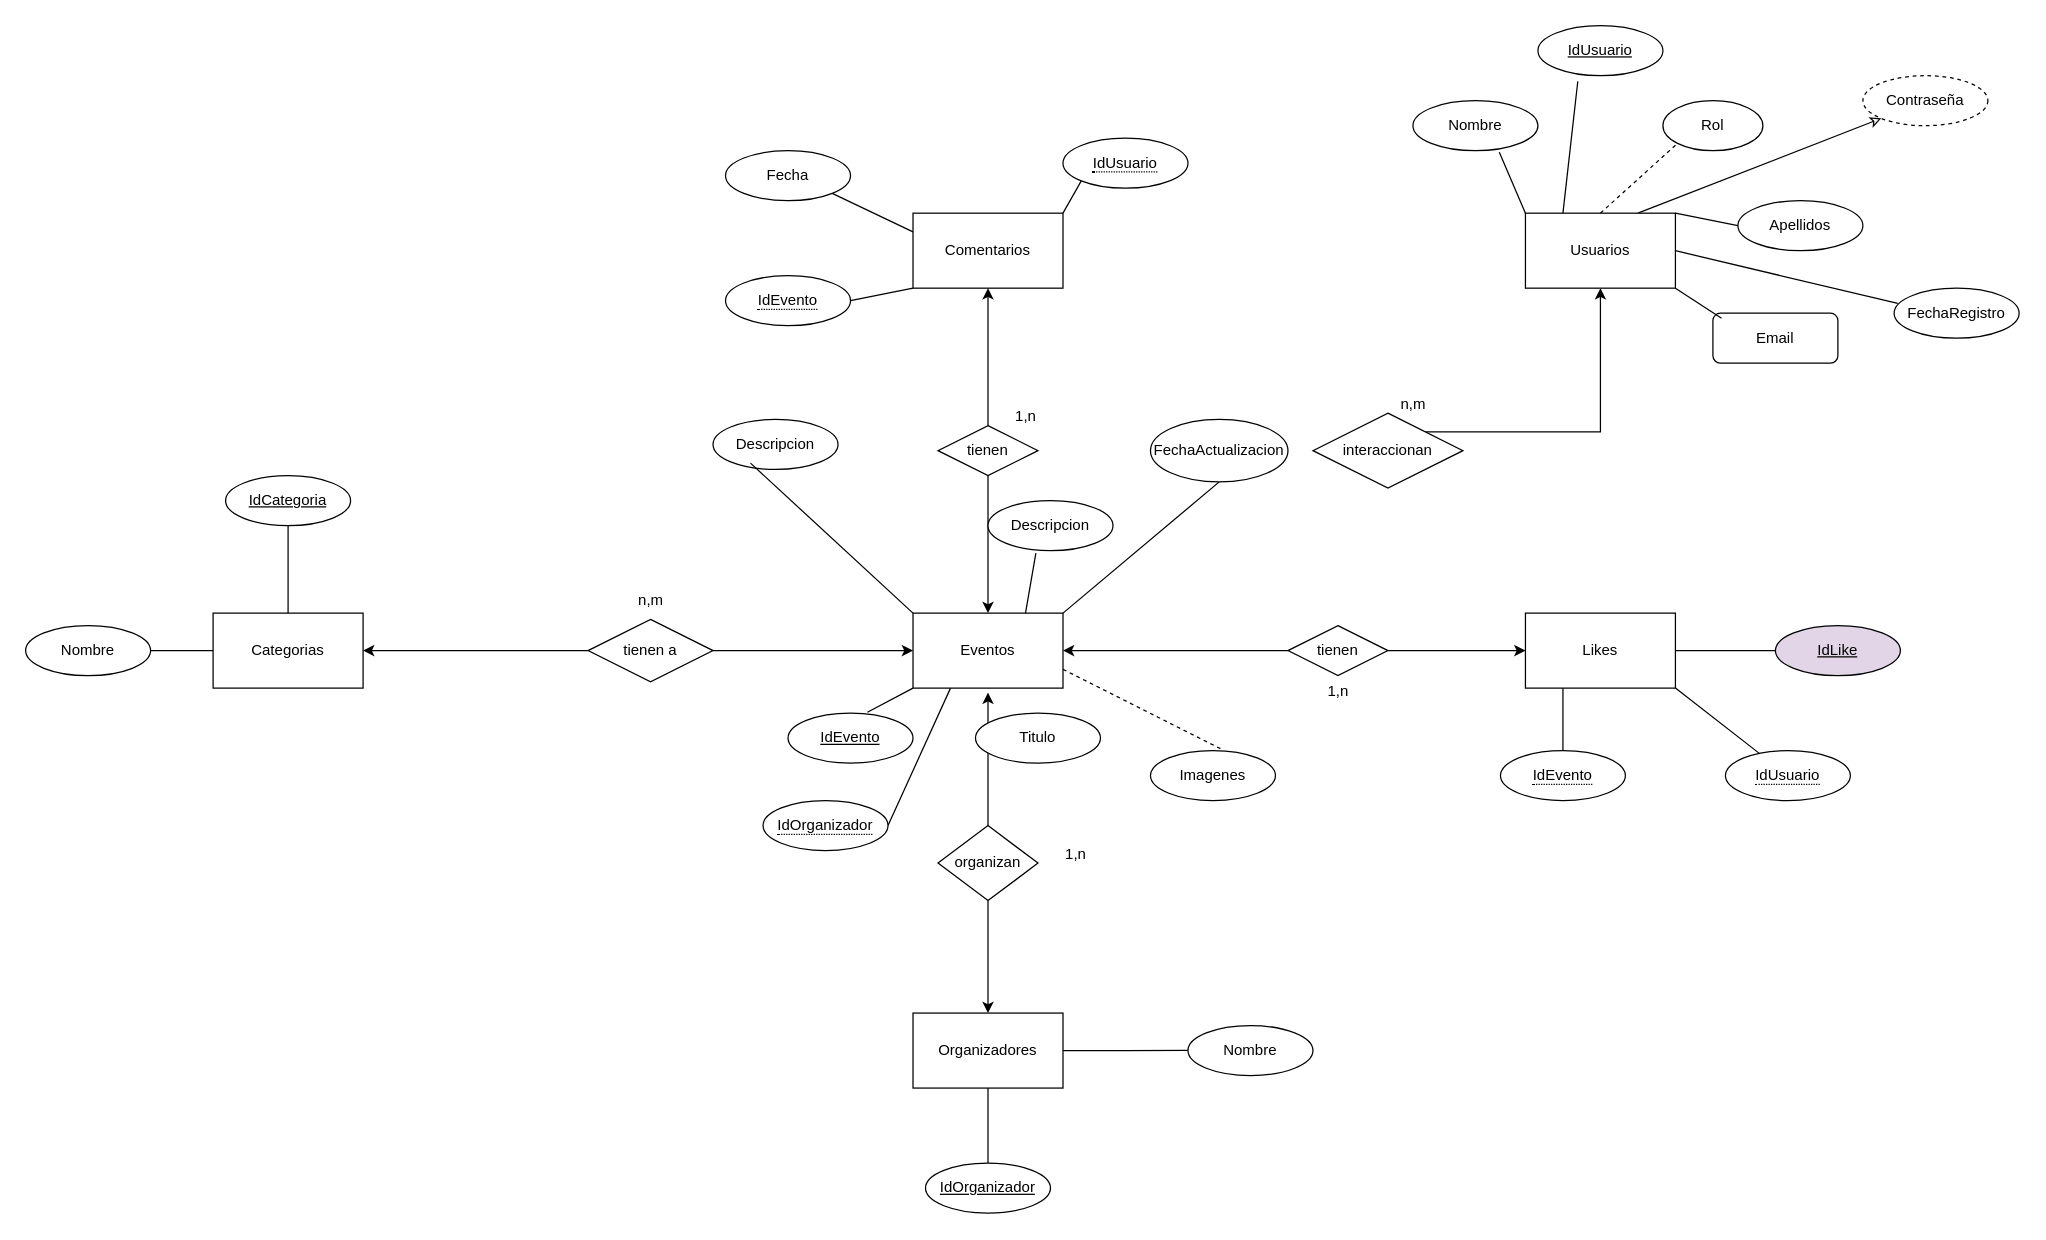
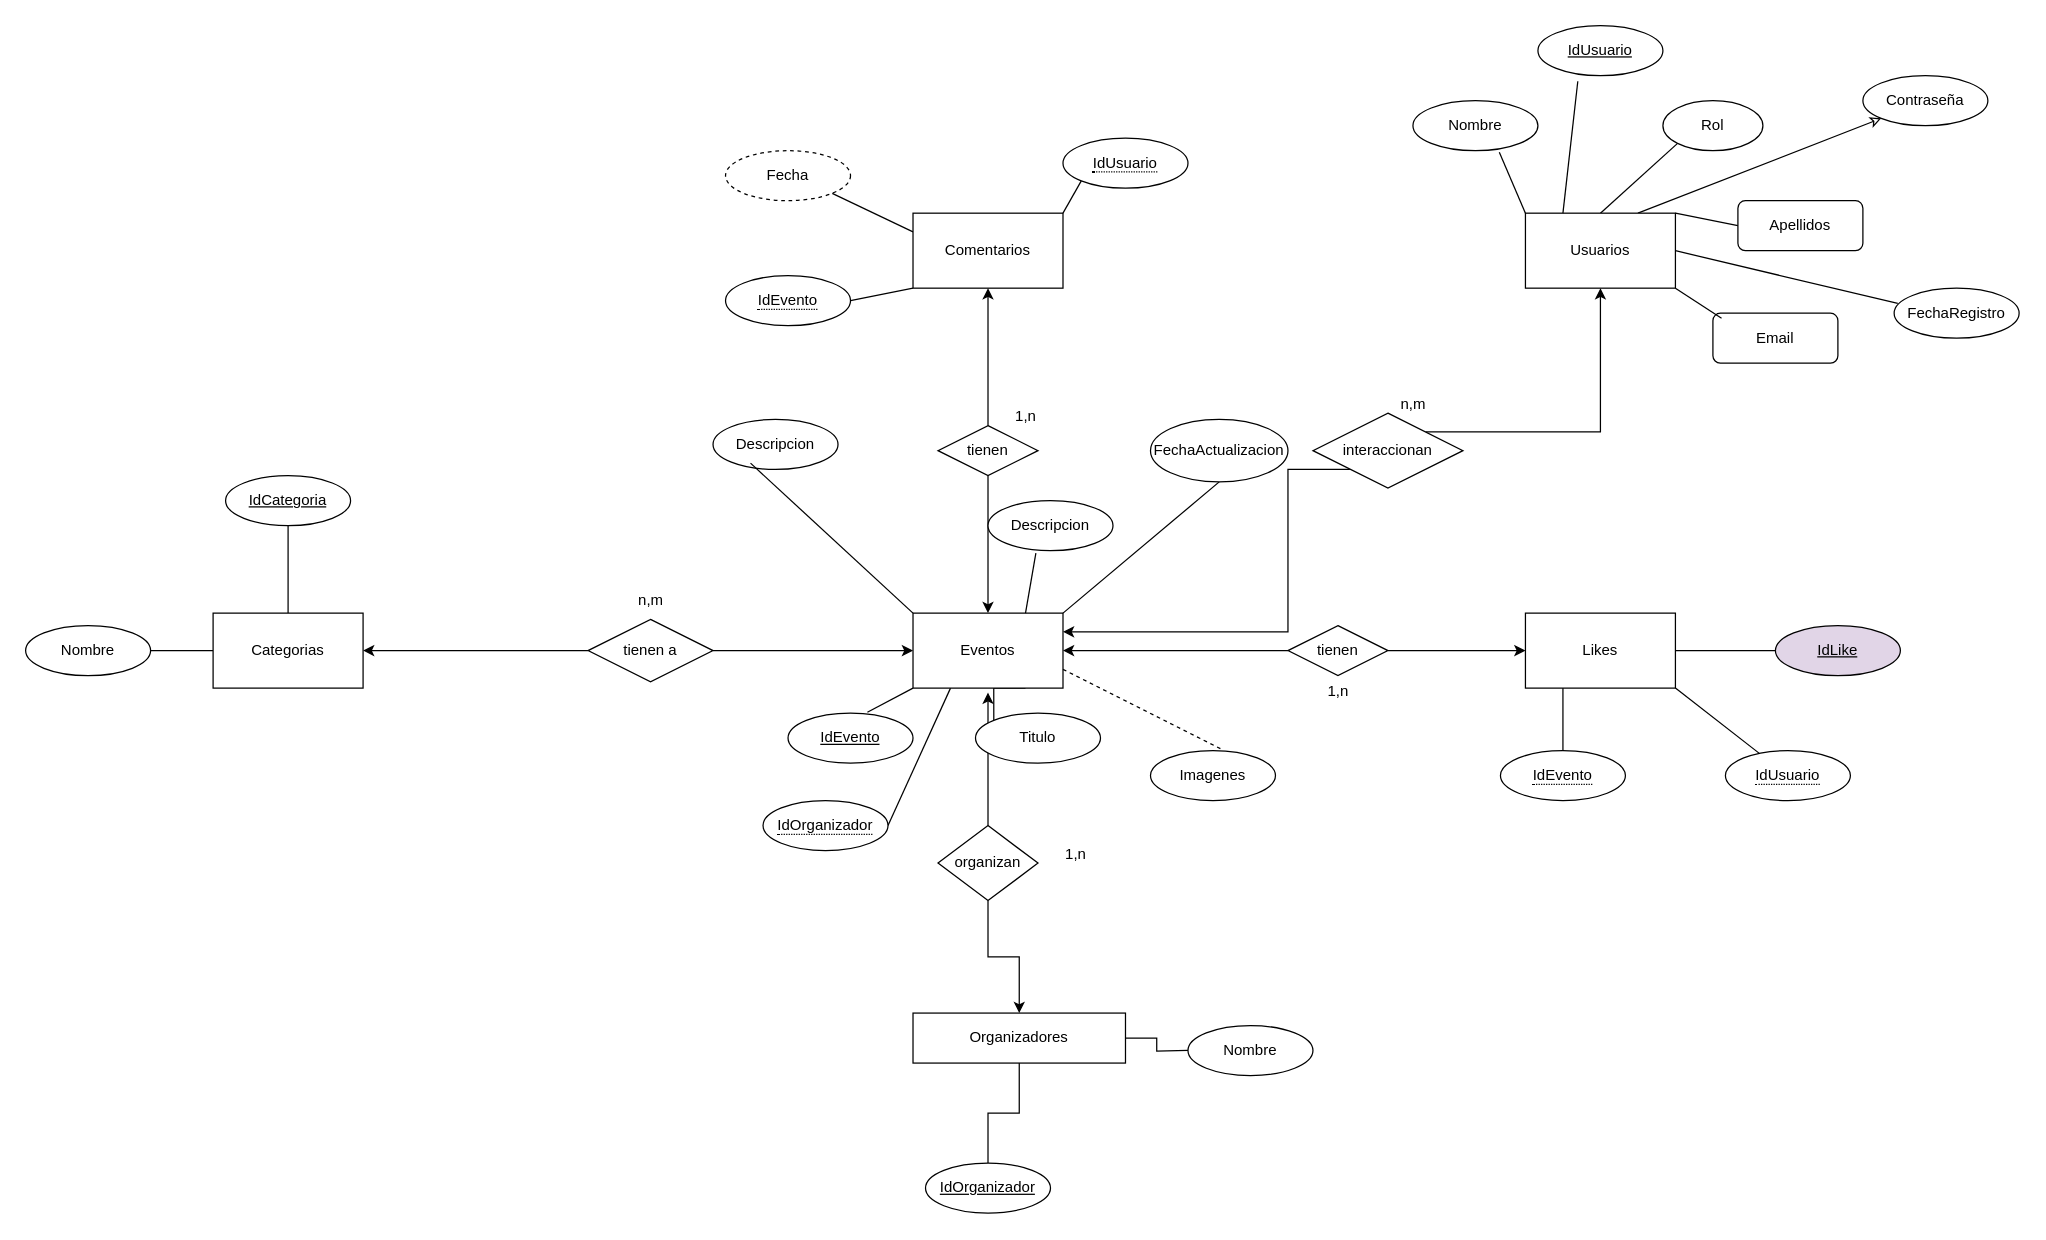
(1926, 101) -> (1926, 101)
(788, 176) -> (788, 176)
(1639, 178) -> (1639, 178)
(1801, 226) -> (1801, 226)
none -> (1288, 629)
none -> (994, 703)
(988, 1051) -> (1019, 1038)
